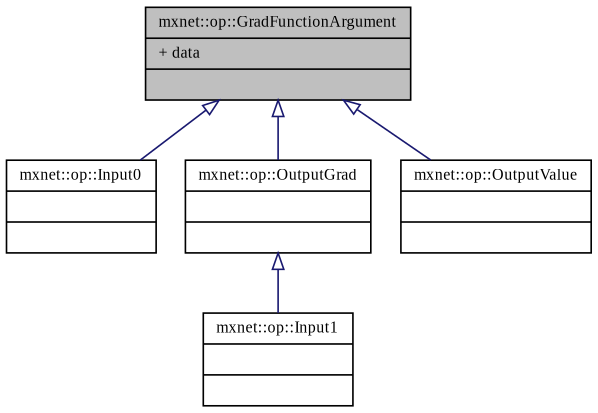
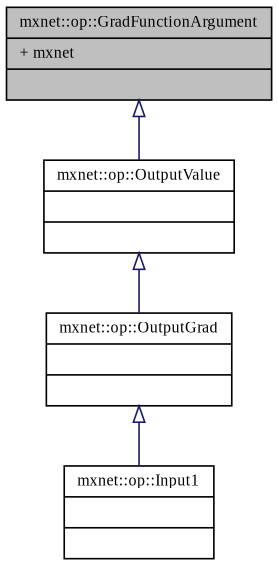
(180, 53) -> (47, 53)
(278, 138) -> (139, 291)
(81, 207) -> none
